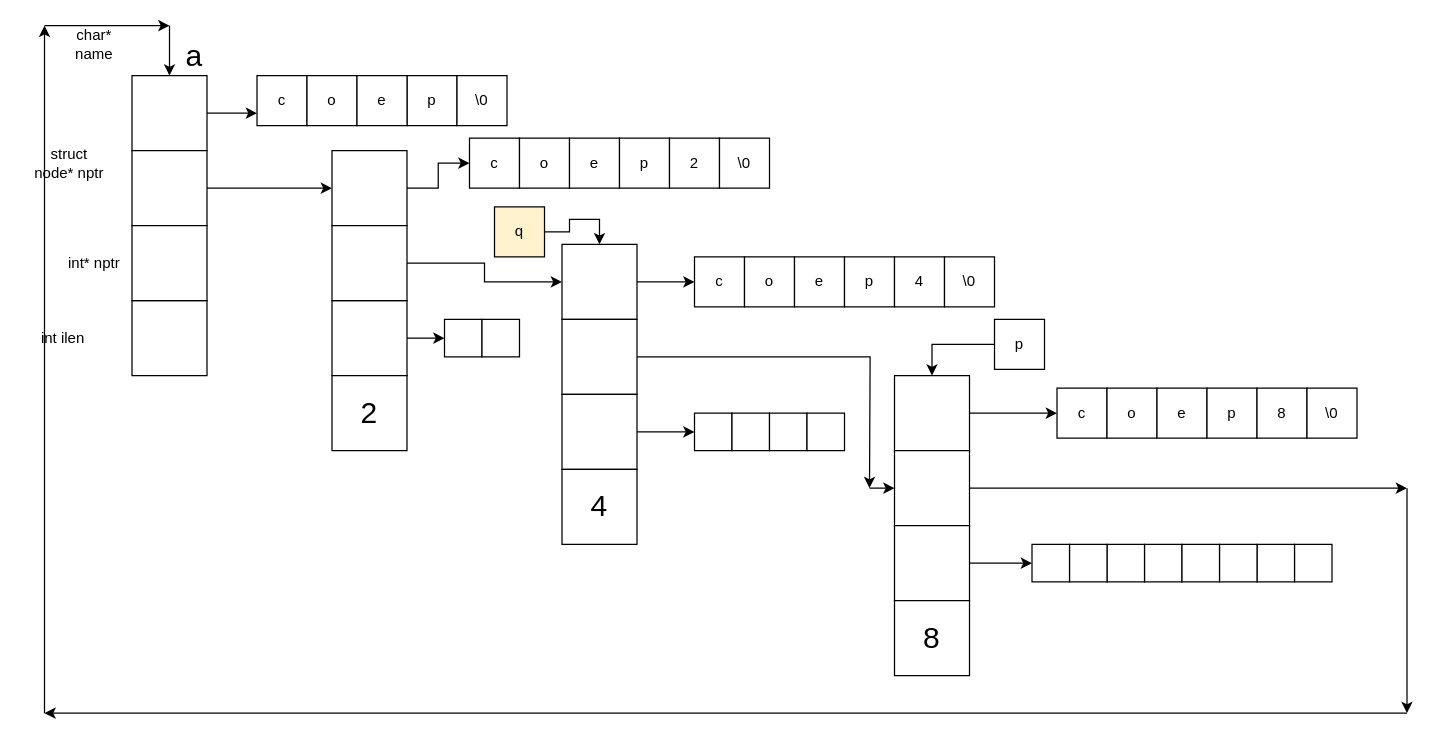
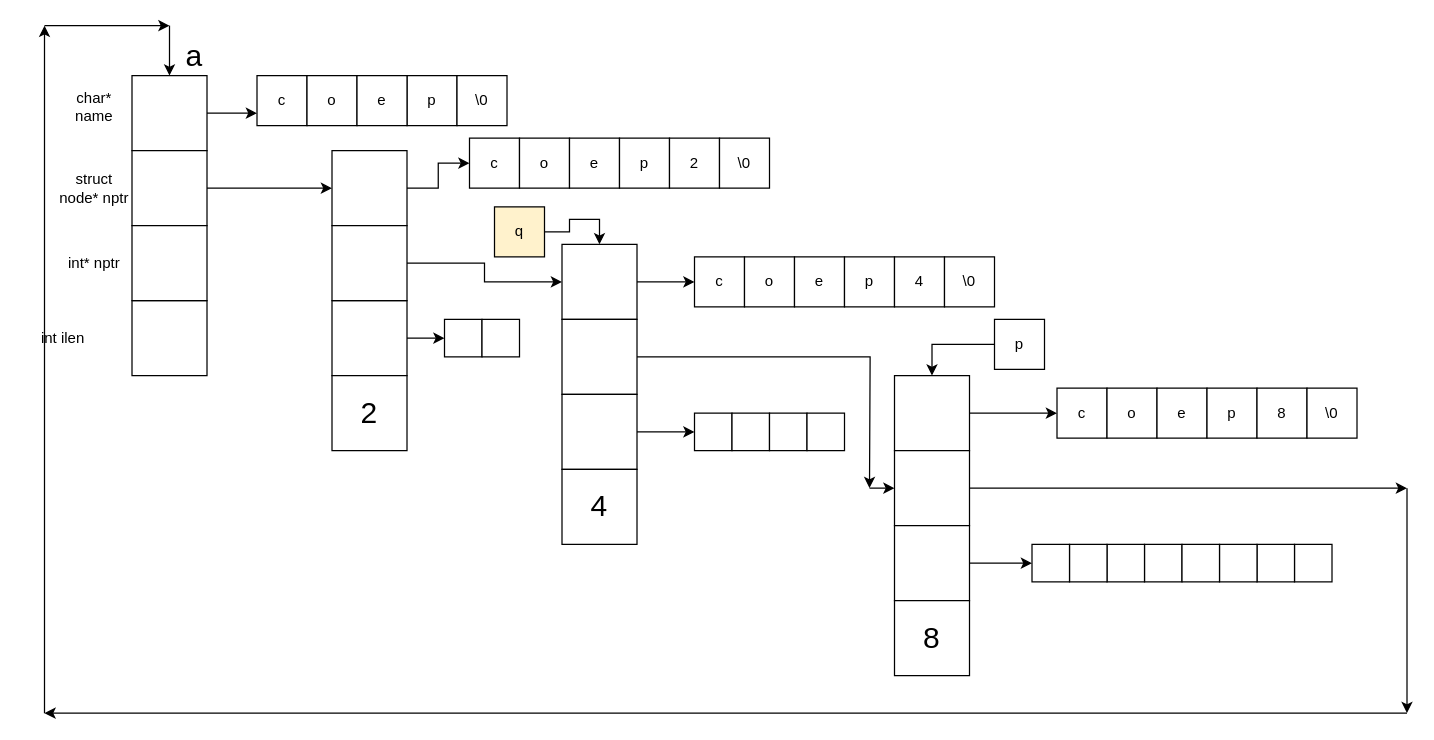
(94, 44) -> (94, 107)
(69, 163) -> (94, 188)
